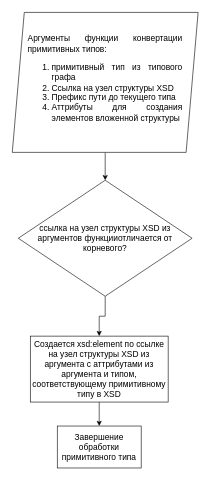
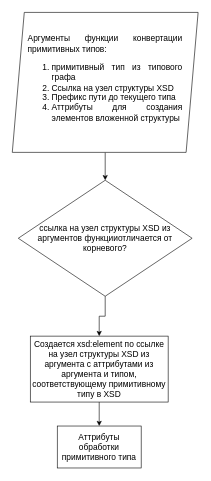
(99, 447) -> (99, 447)
